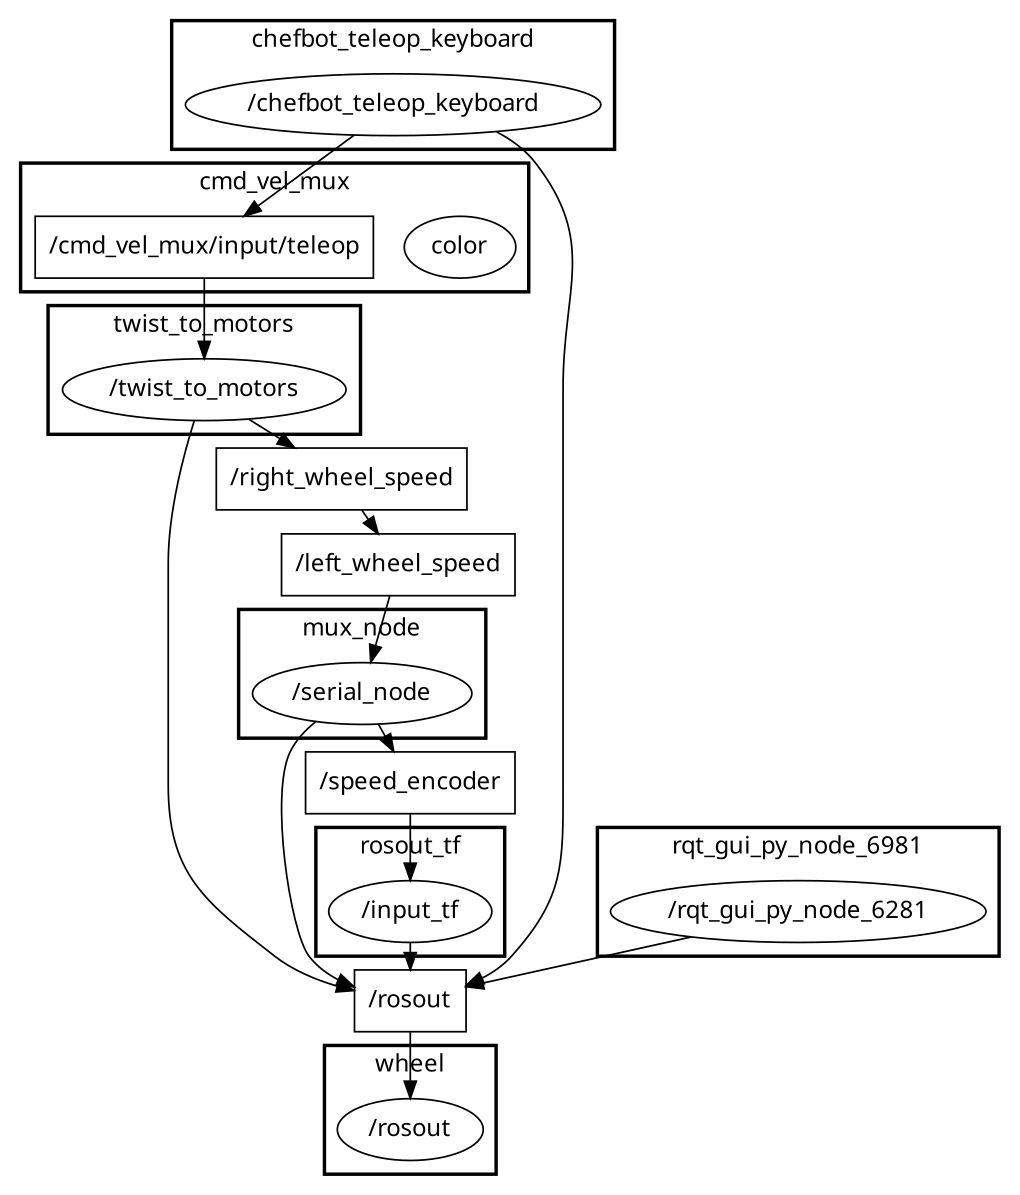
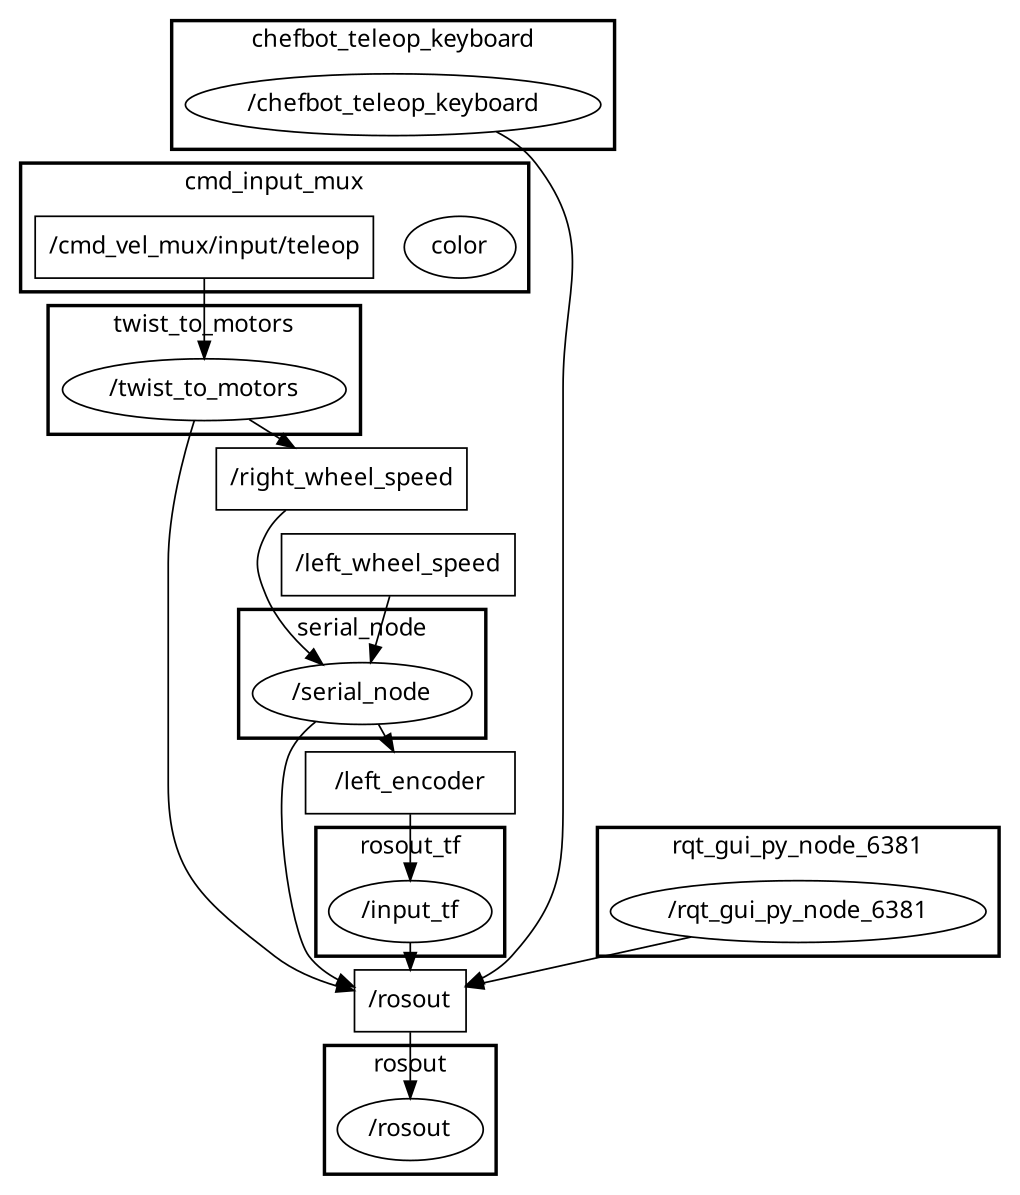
(301, 174) -> none
(275, 183) -> (275, 183)
(365, 515) -> (262, 585)
(362, 629) -> (362, 629)
(410, 783) -> (410, 783)
(798, 847) -> (798, 847)
(798, 912) -> (798, 912)
(410, 1065) -> (410, 1065)
